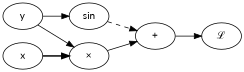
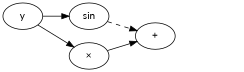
(222, 36) -> none
(23, 56) -> none
